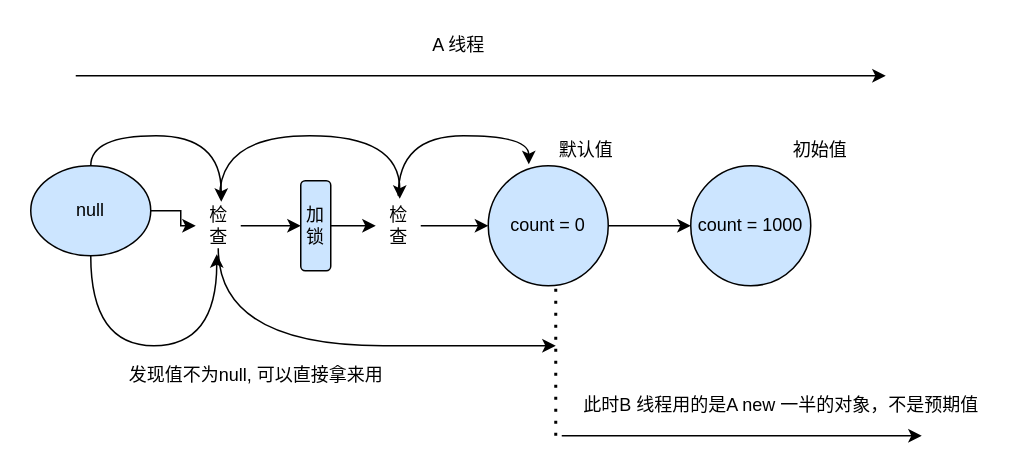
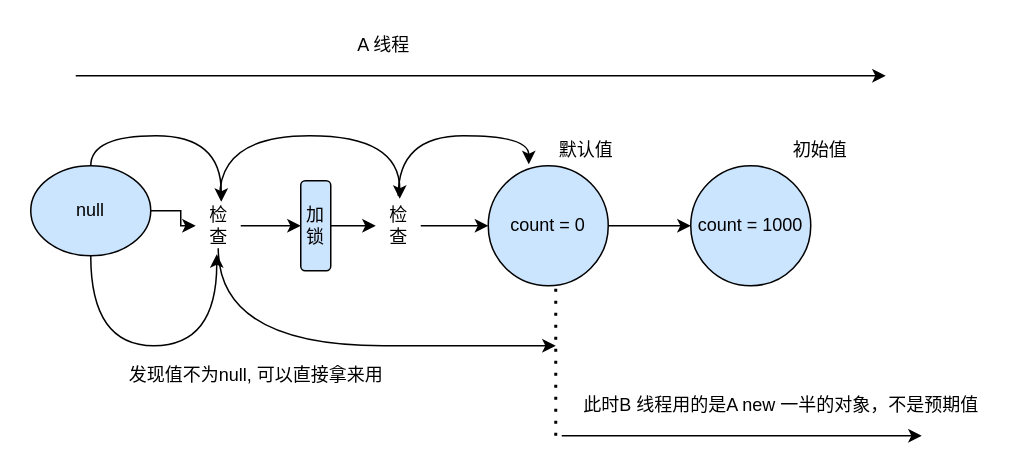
(458, 46) -> (383, 46)
